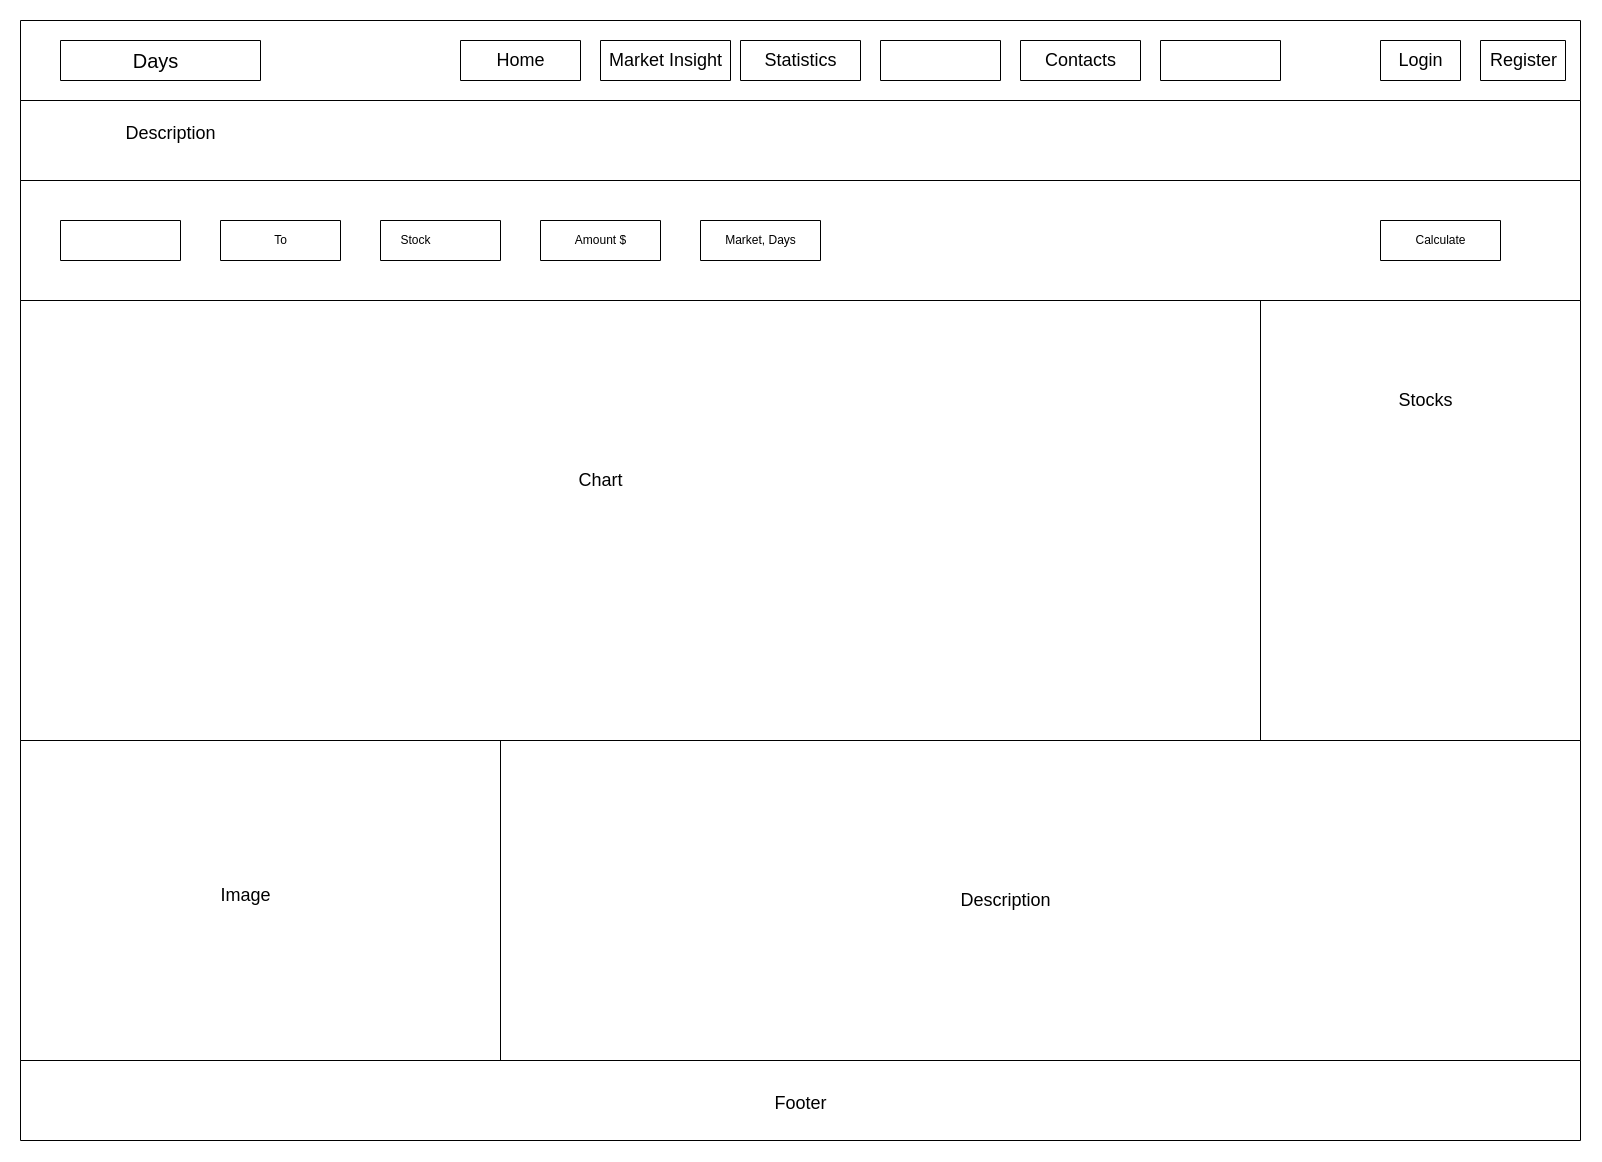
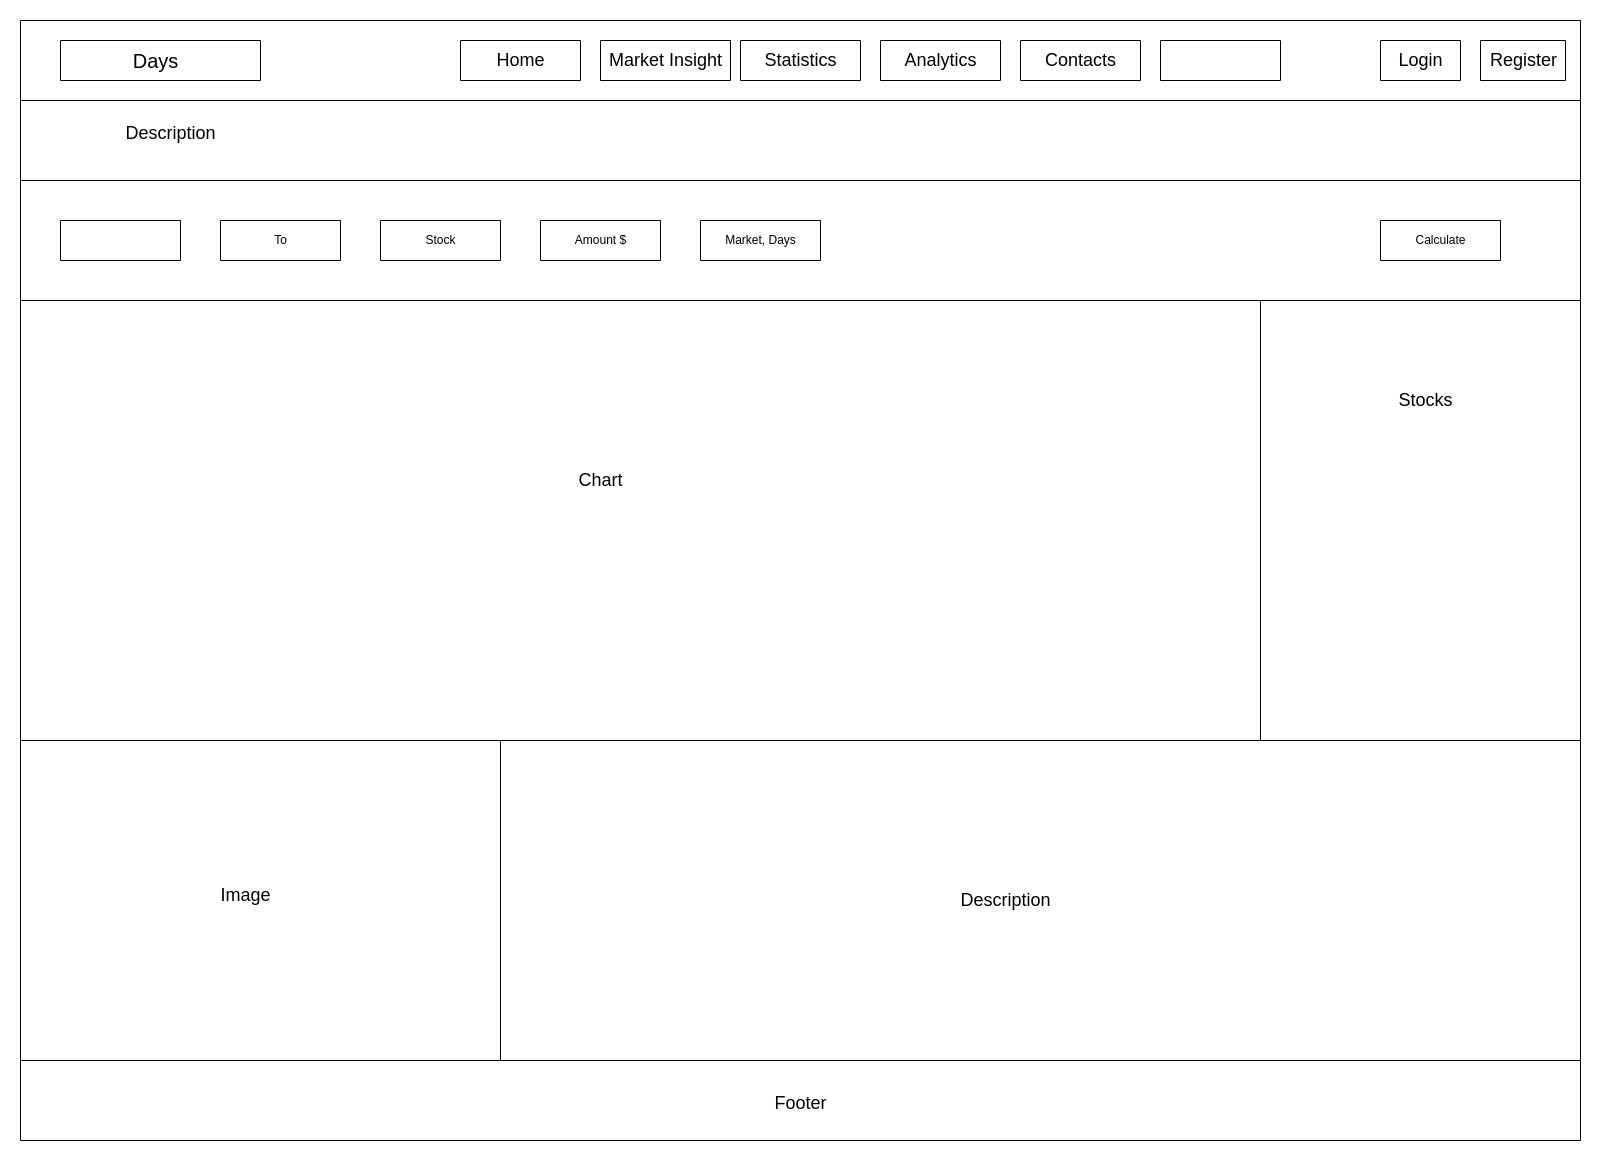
none -> (941, 61)
(416, 241) -> (441, 241)
